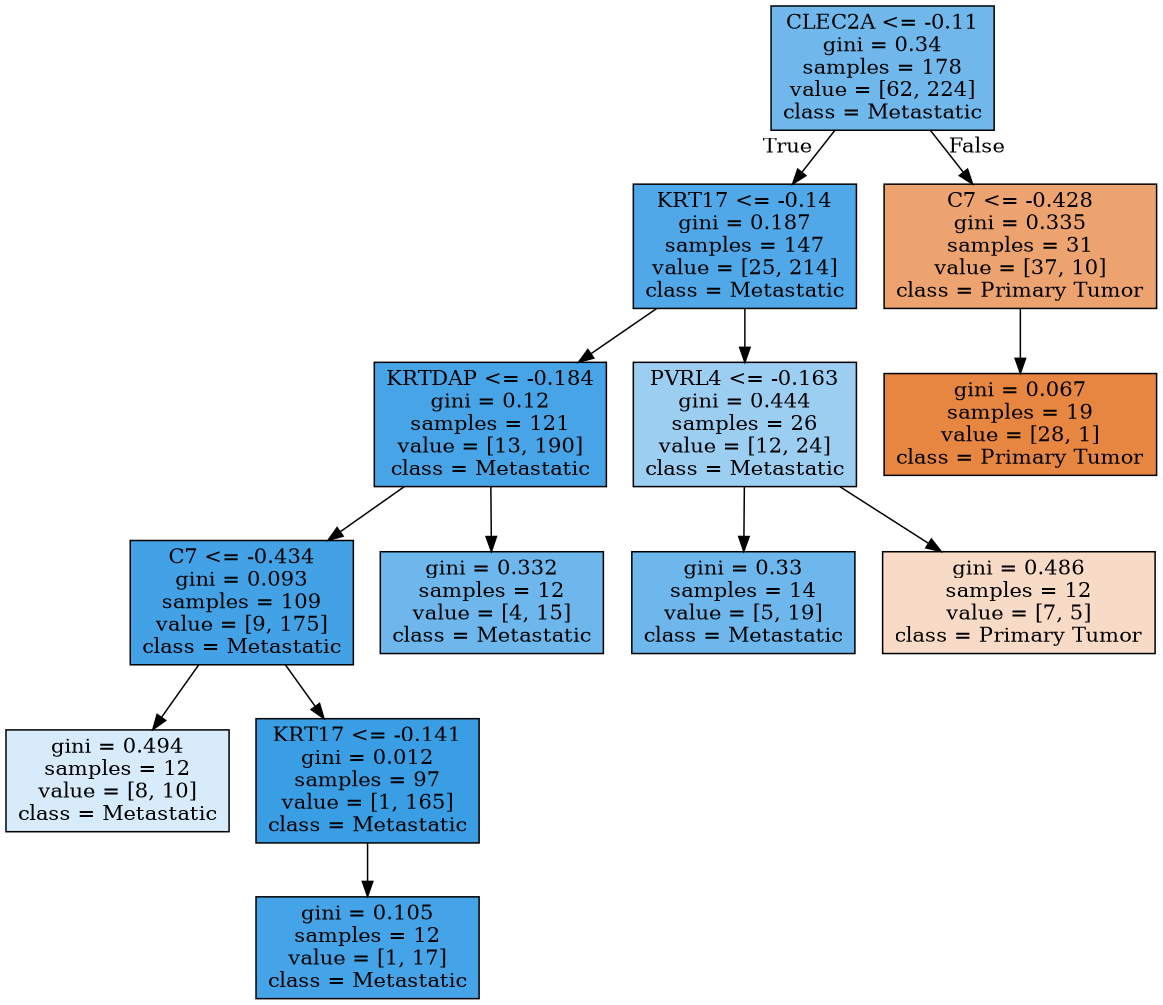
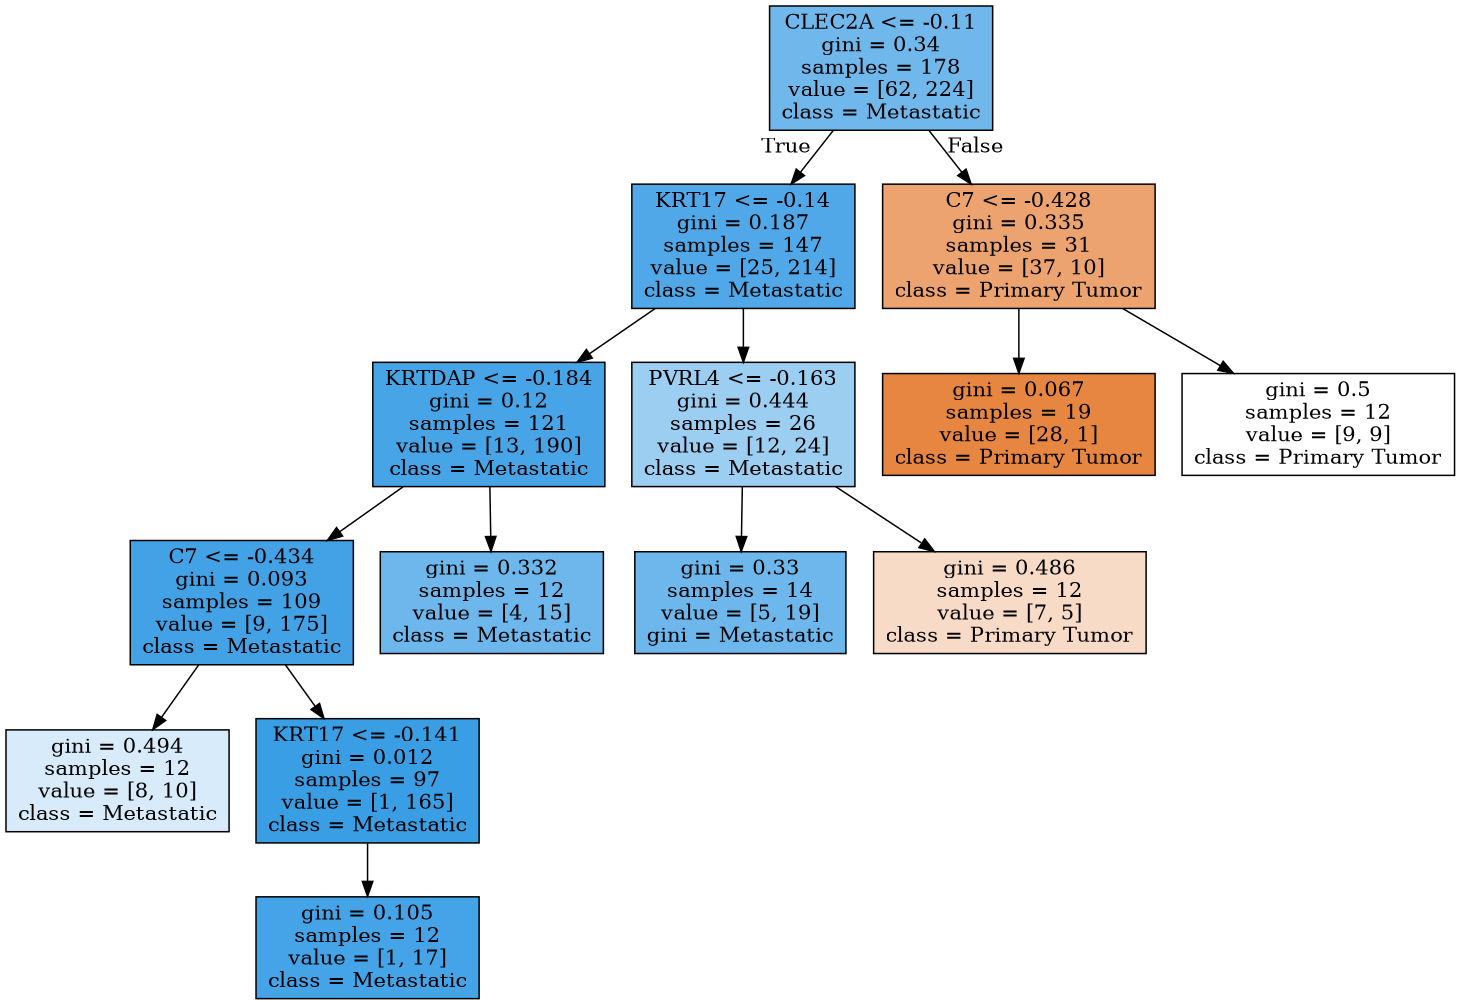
none -> (1318, 424)
(743, 603) -> (740, 603)
